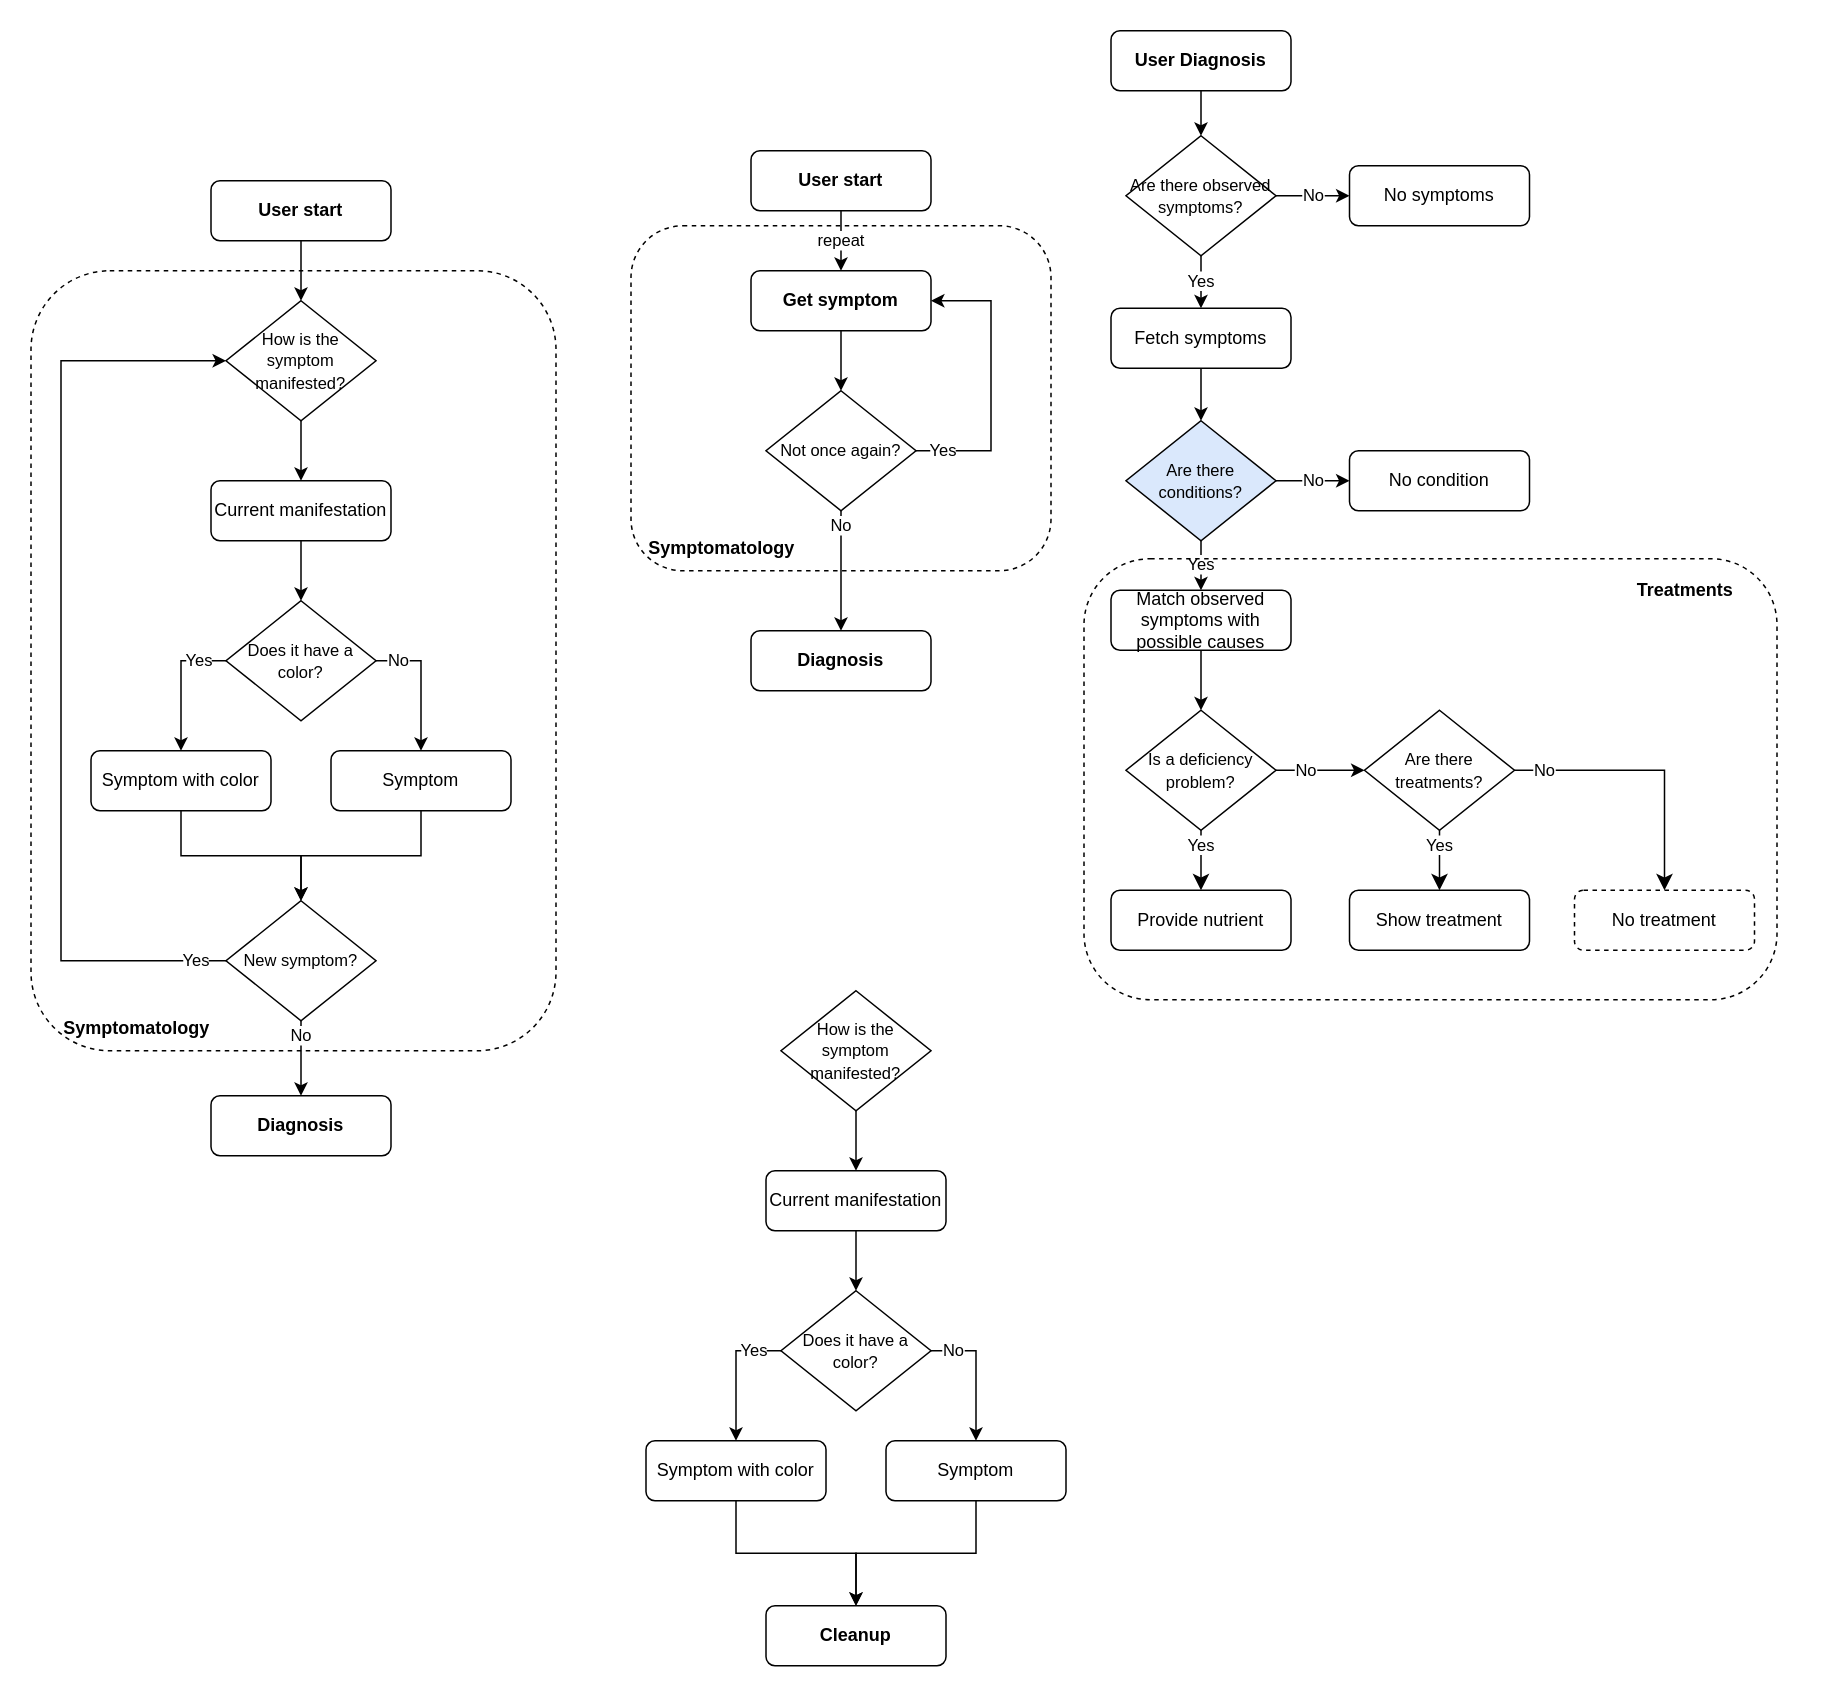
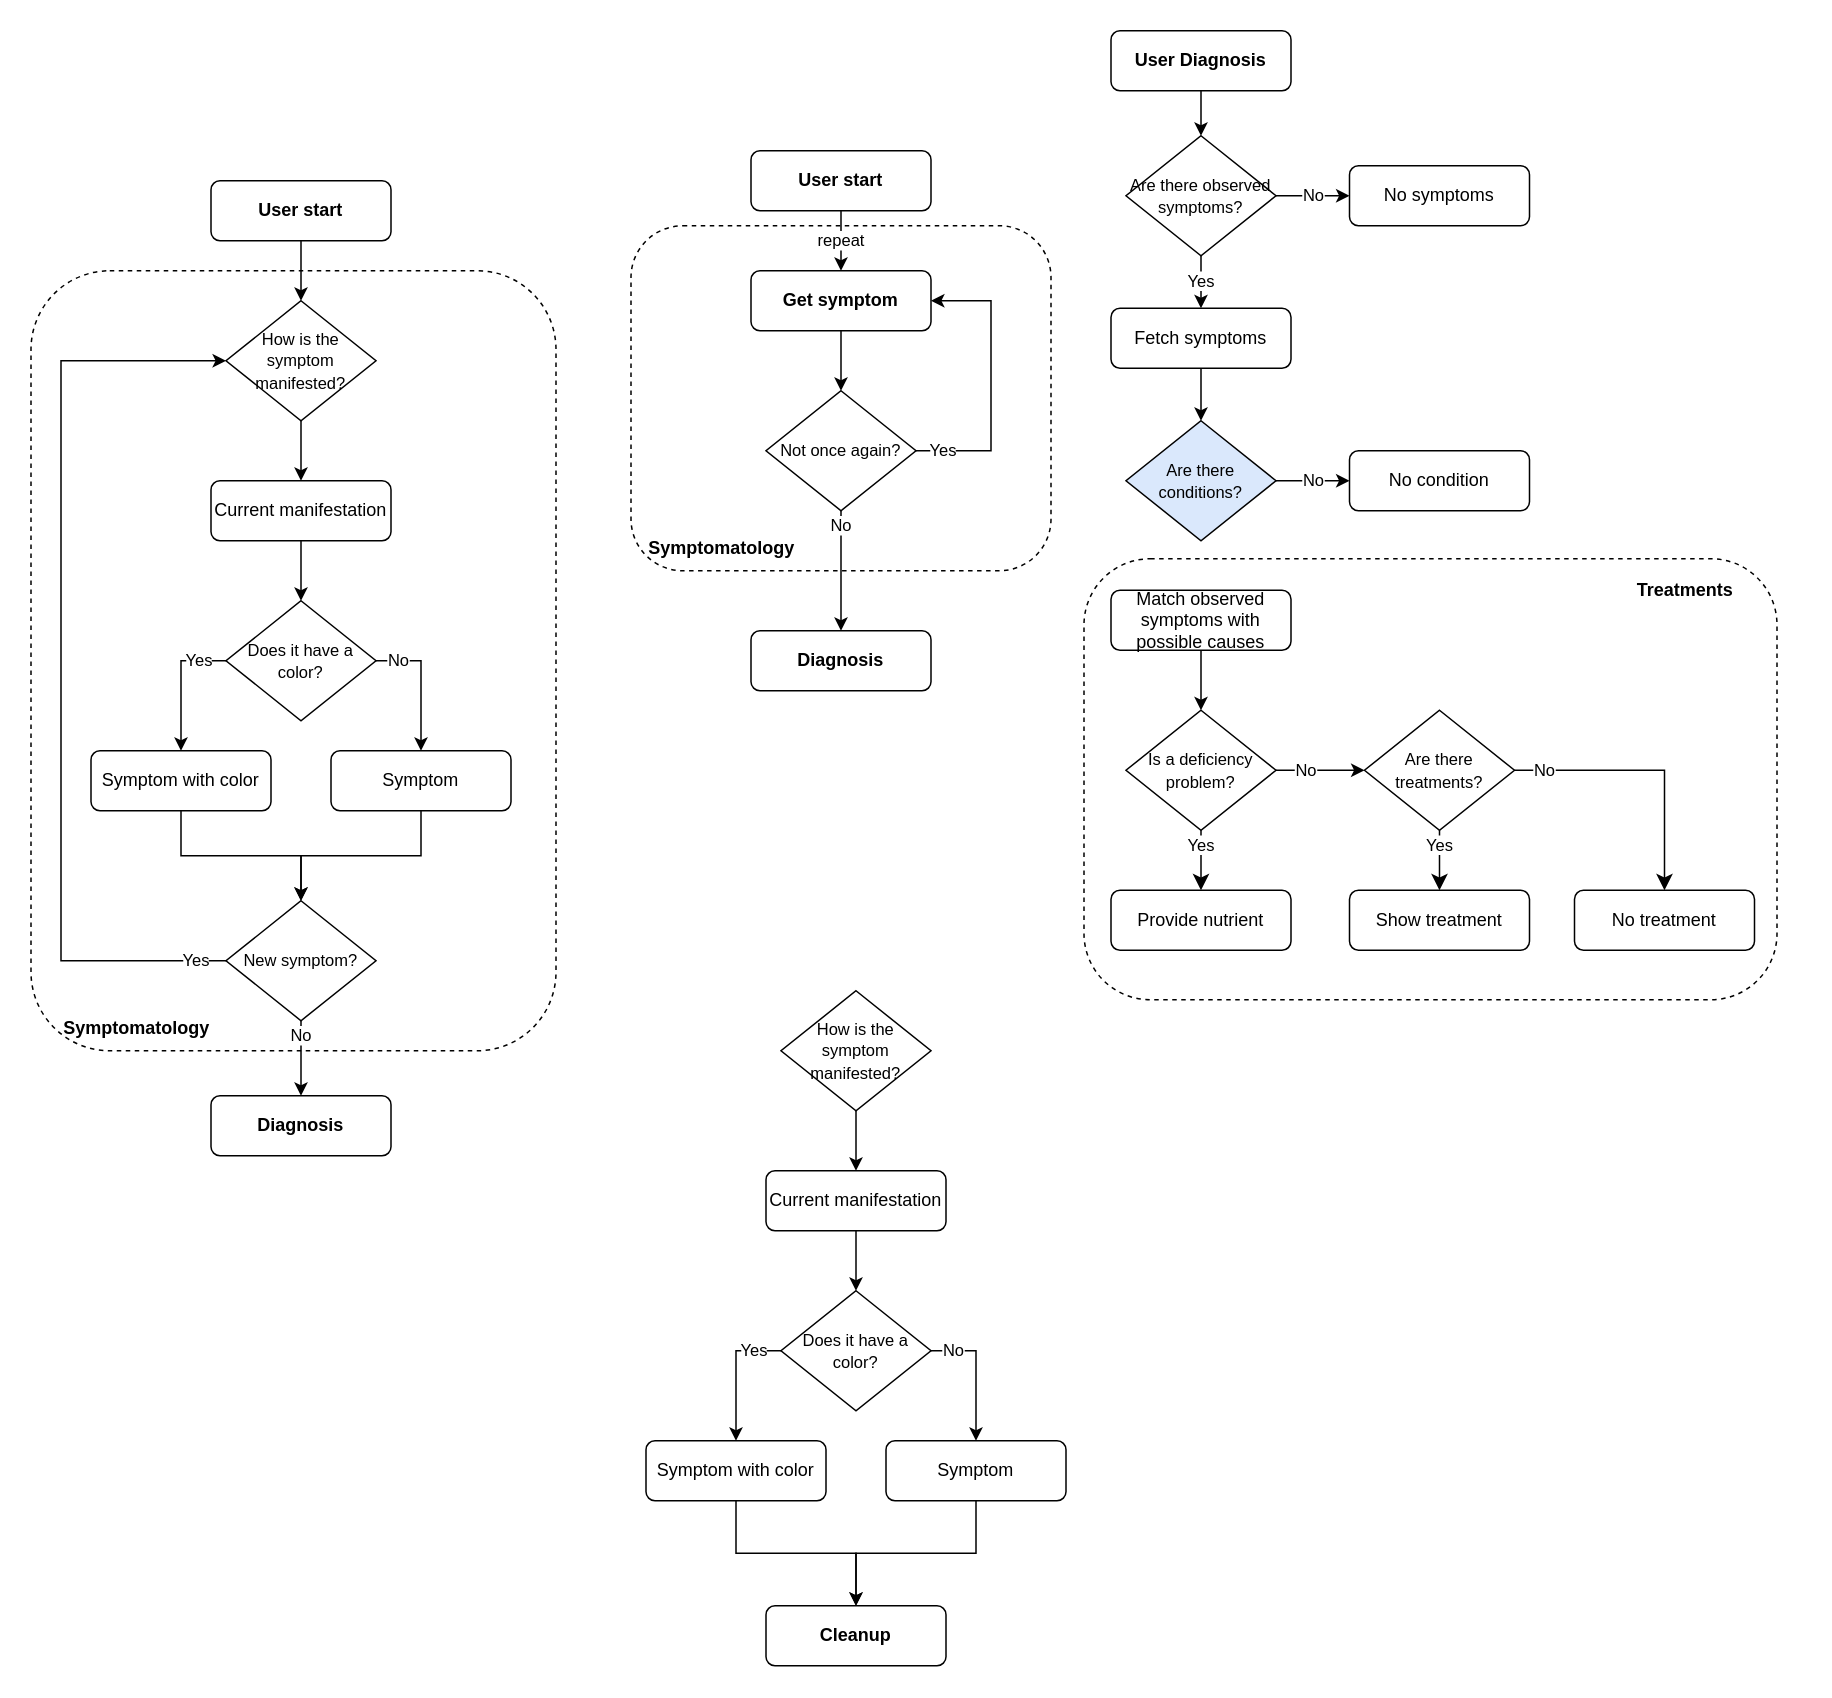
(1201, 571) -> none
(1664, 920) -> (1664, 920)
